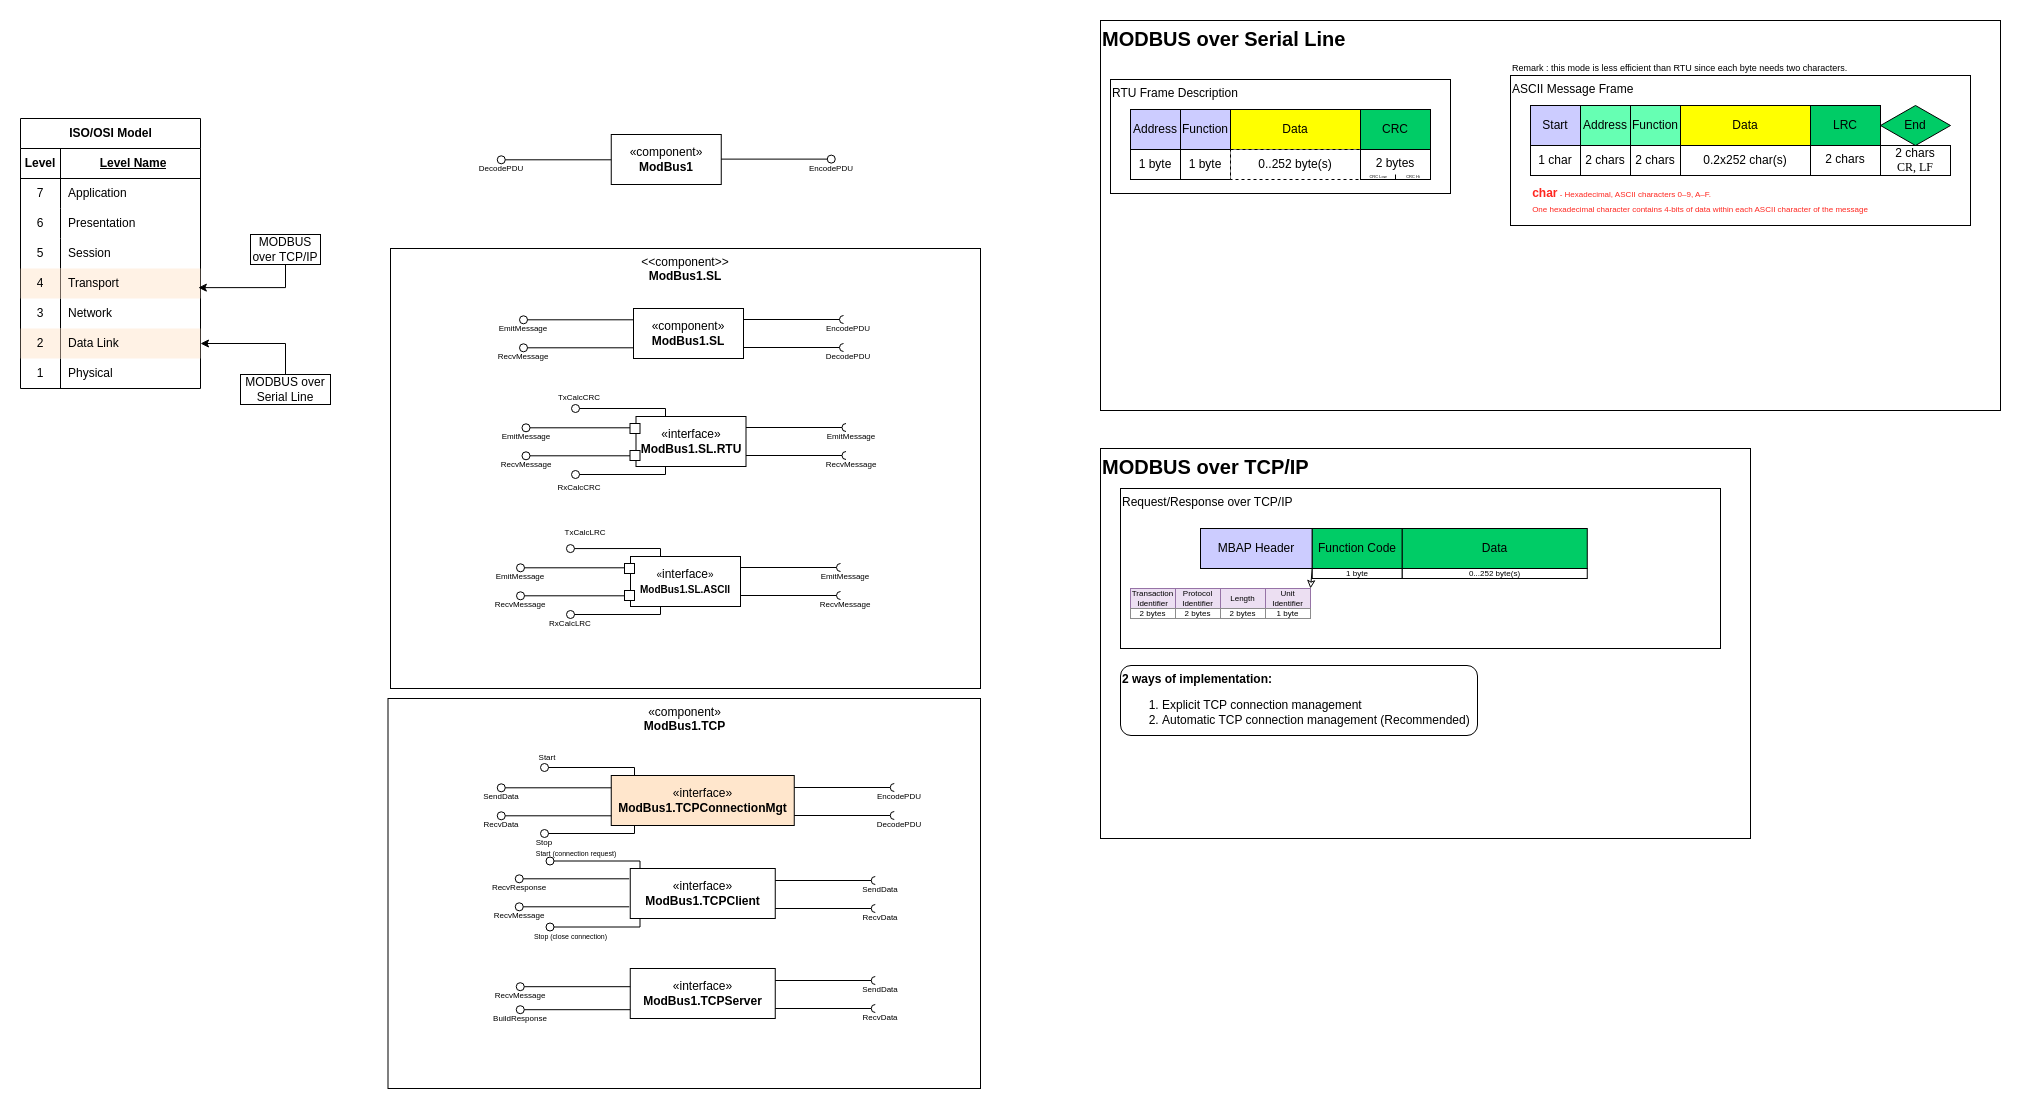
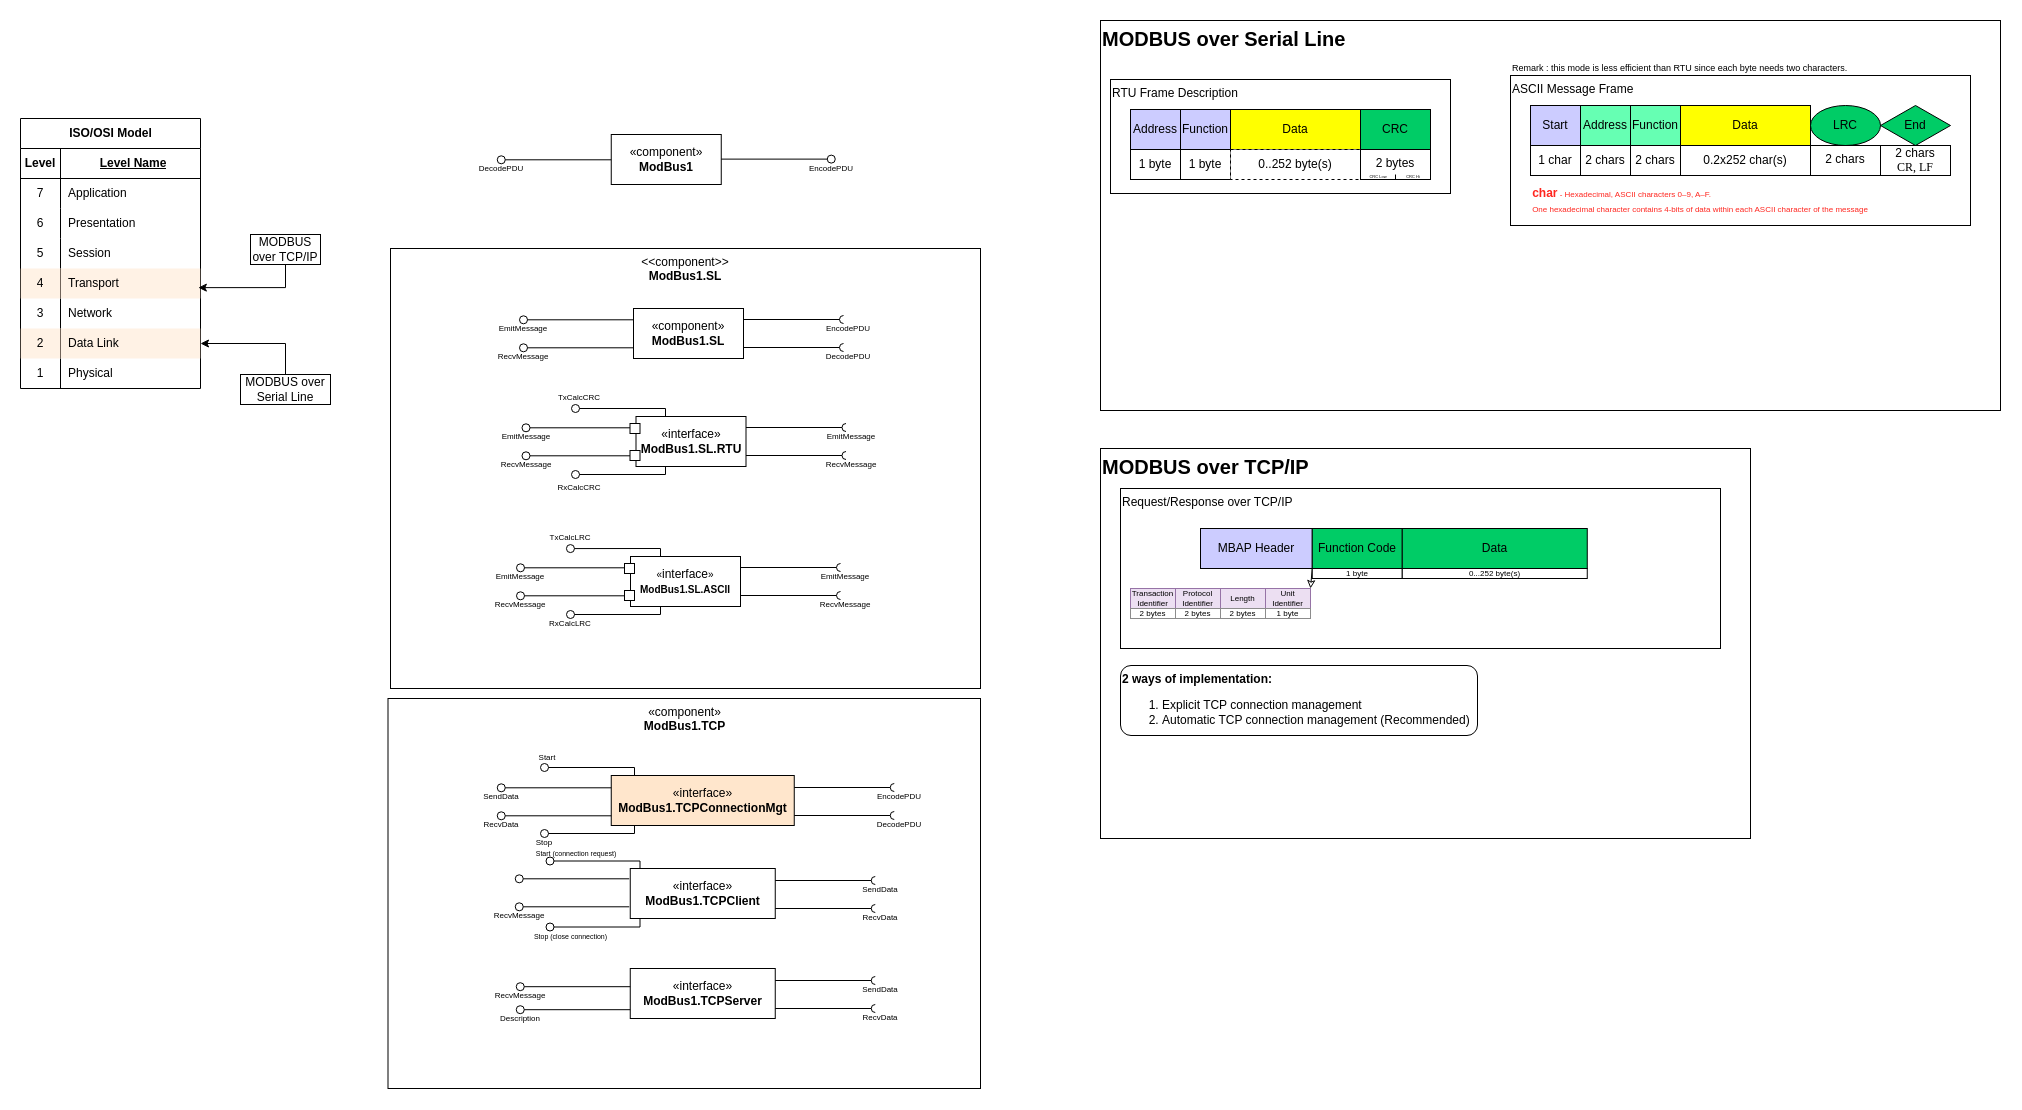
(1846, 126) -> (1846, 126)
(586, 532) -> (571, 537)
(519, 887) -> none
(521, 1018) -> (521, 1018)
